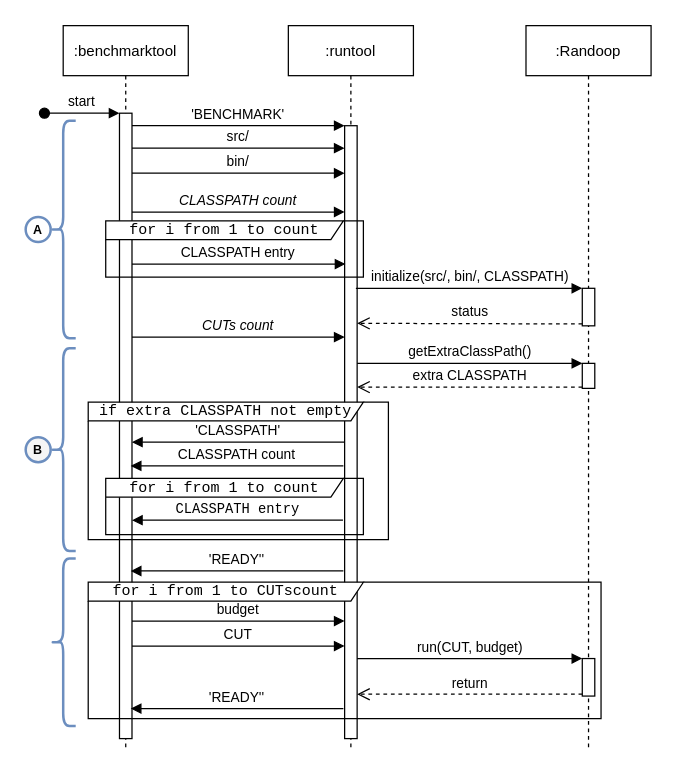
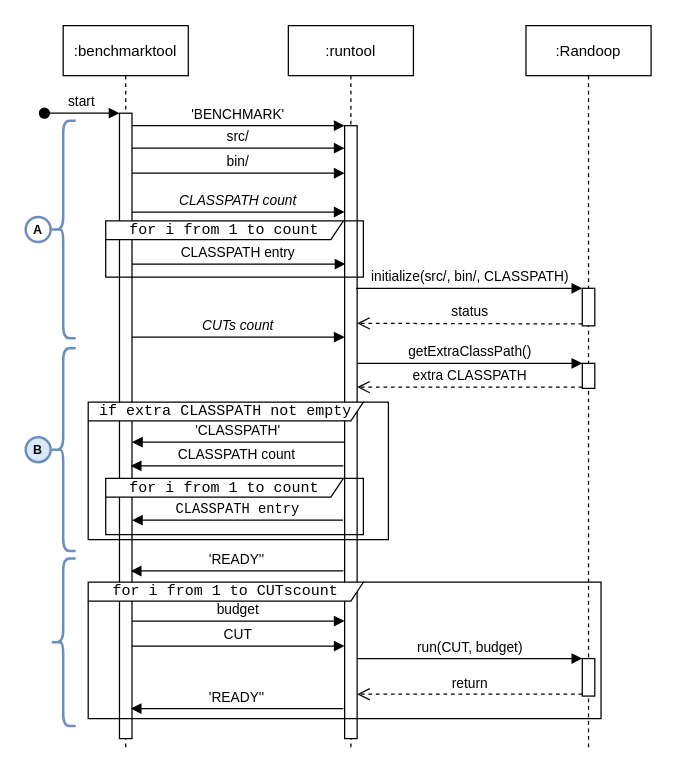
(38, 449) -> (38, 449)
